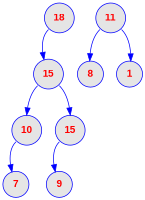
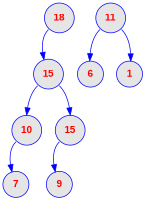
(90, 74) -> (90, 74)
